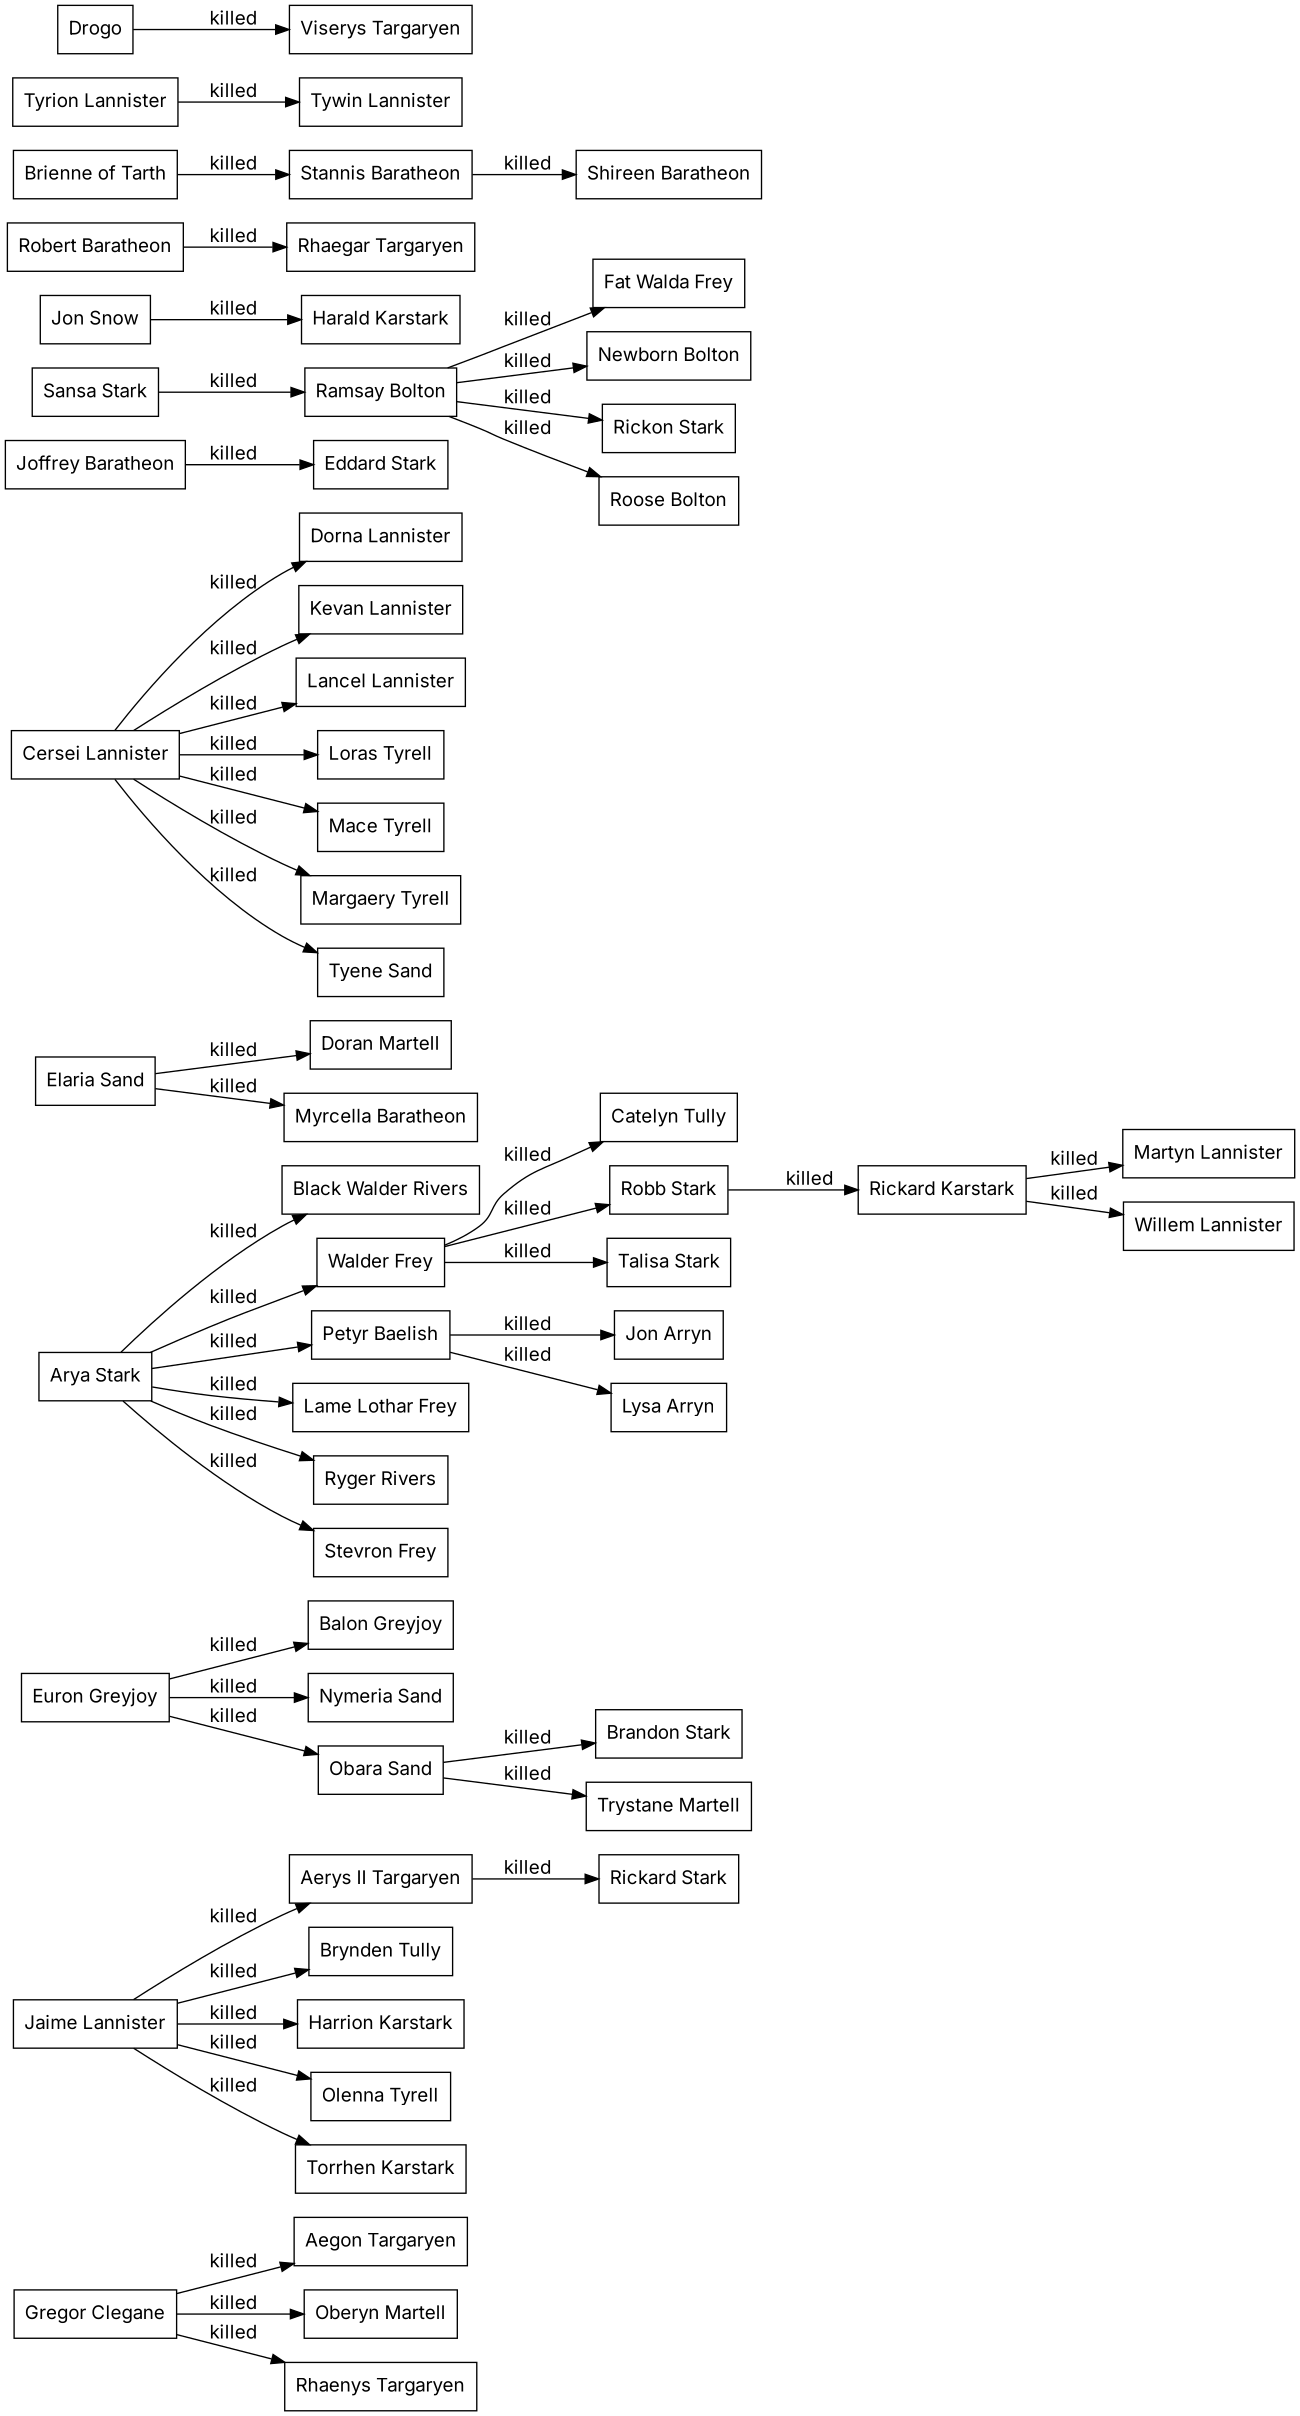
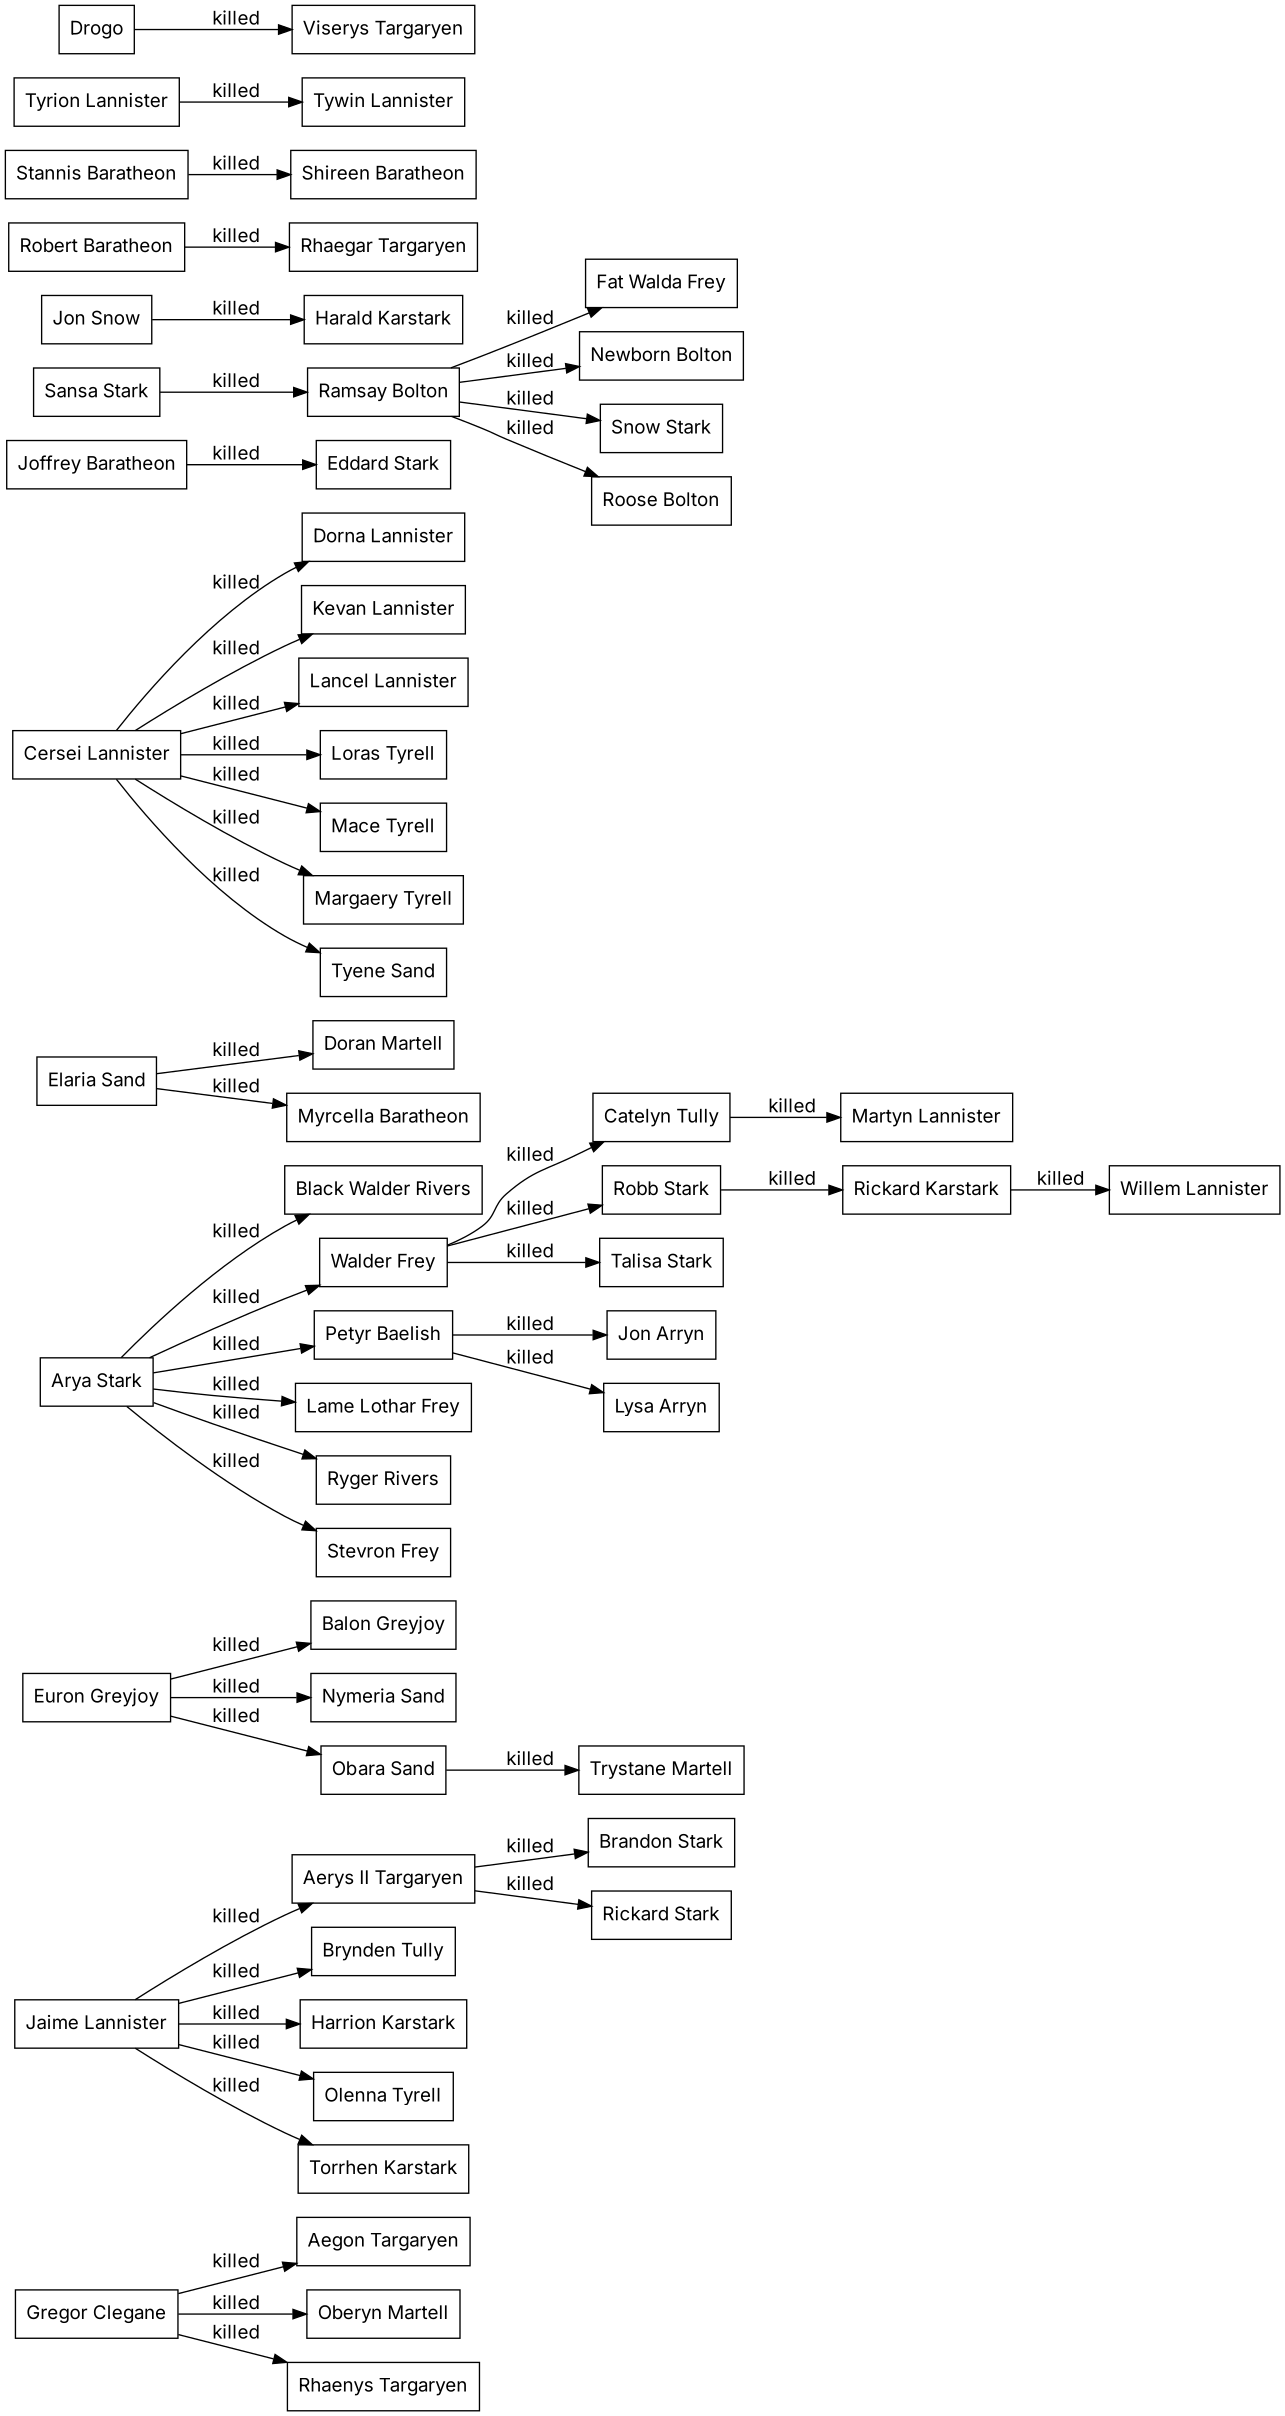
(95, 175) -> none
(669, 428) -> (661, 428)
(1068, 1173) -> (778, 1117)
(513, 1754) -> (525, 1861)
